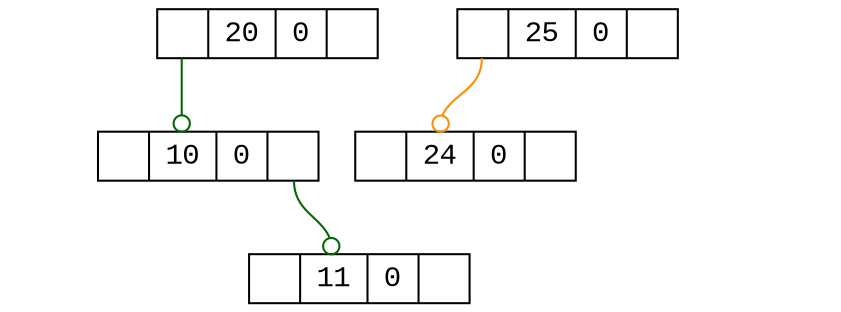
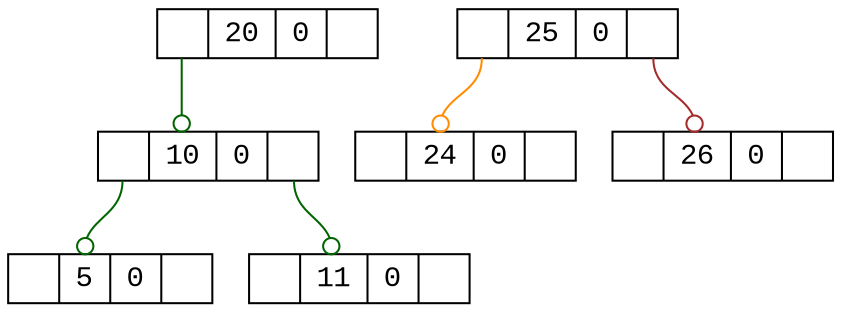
none -> (723, 156)
none -> (110, 279)
